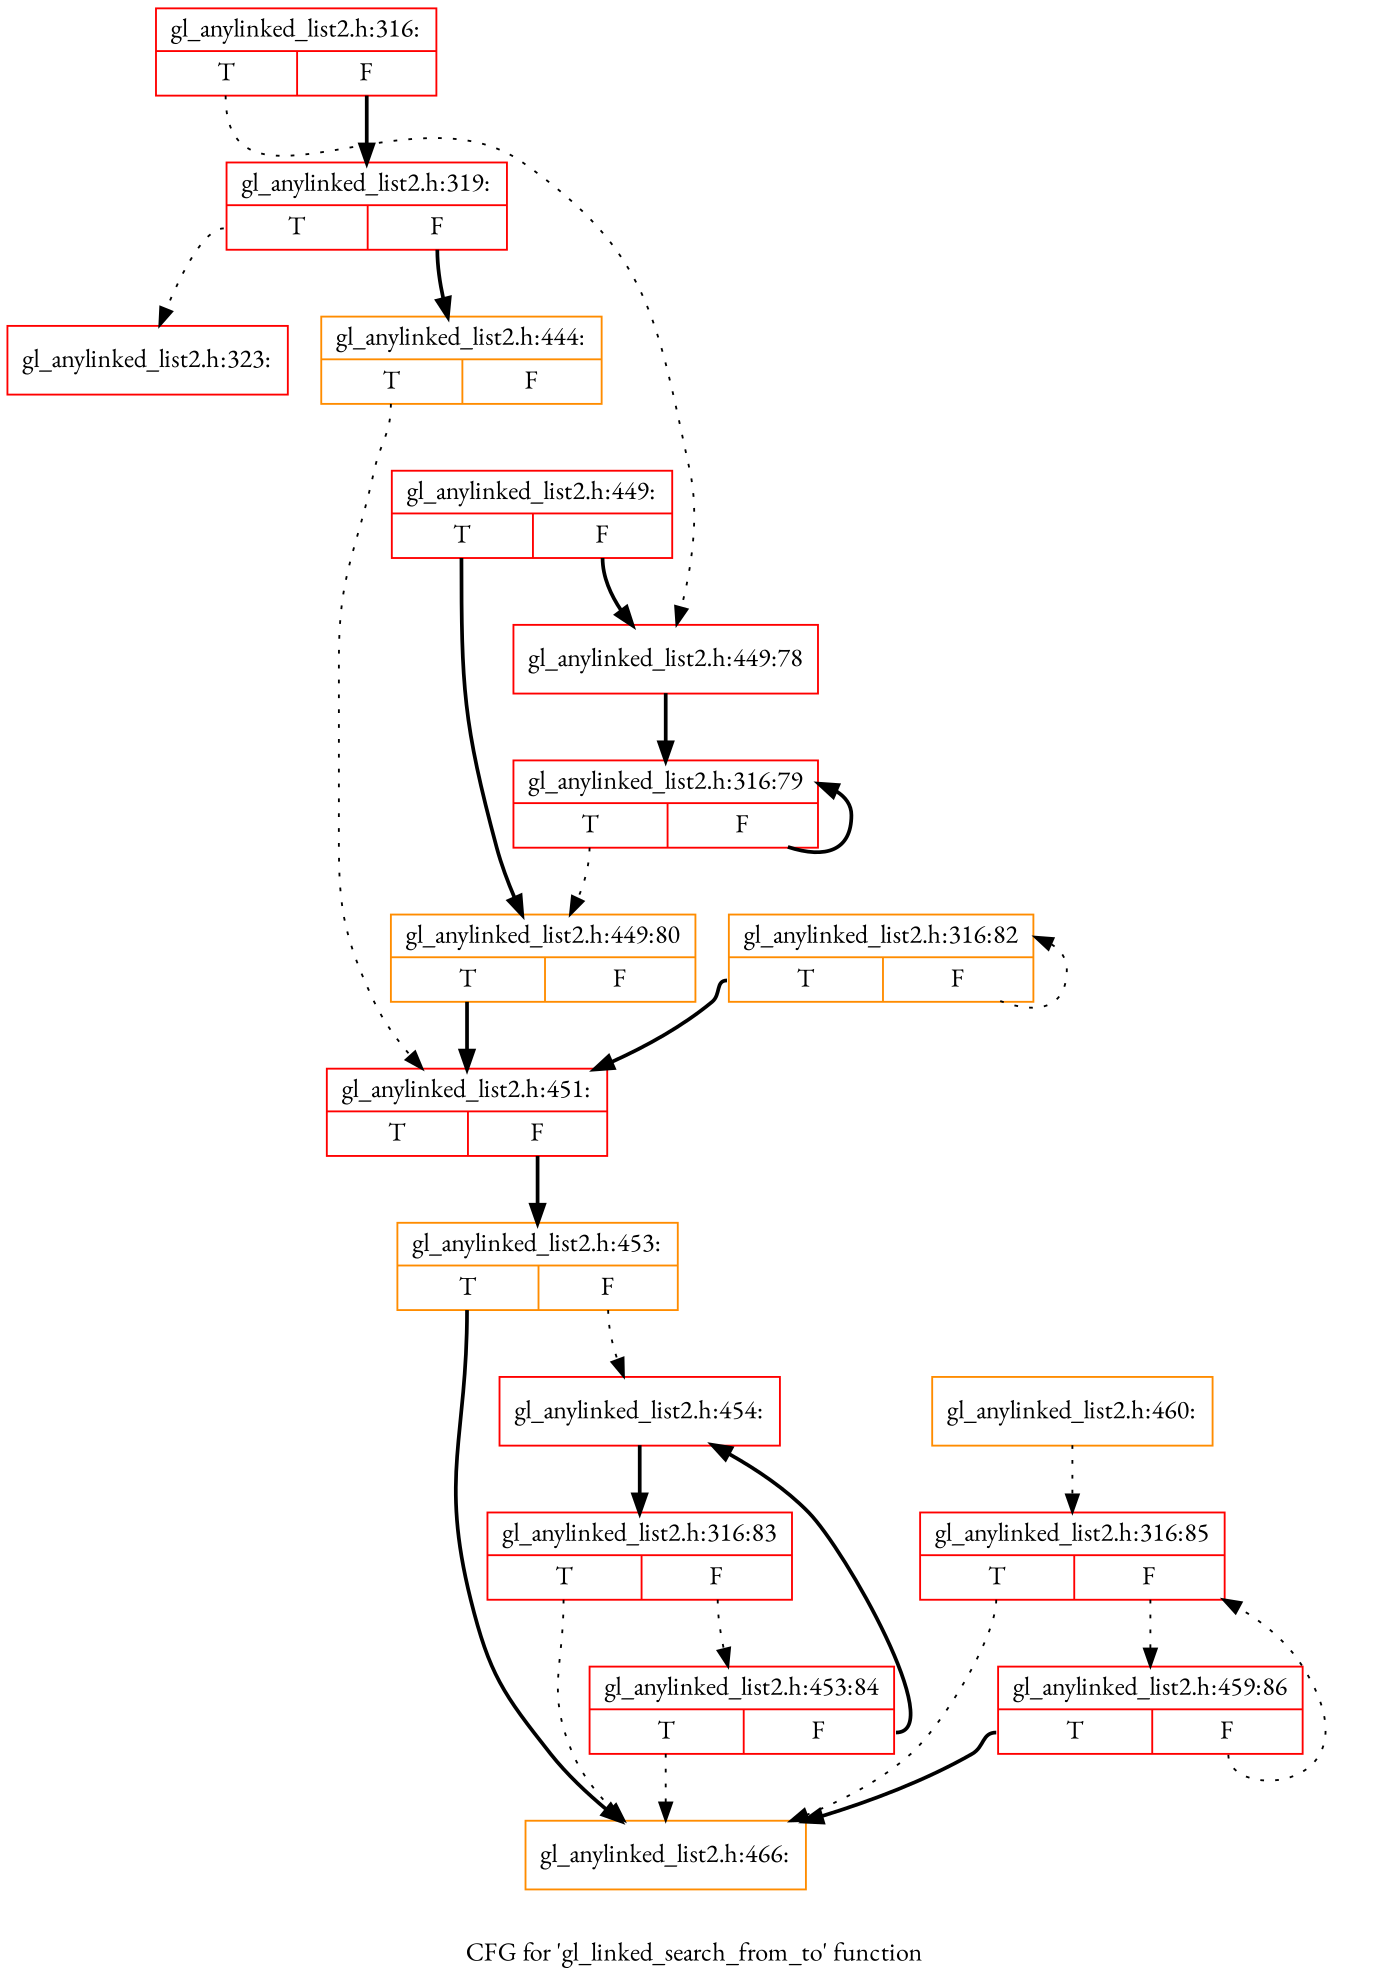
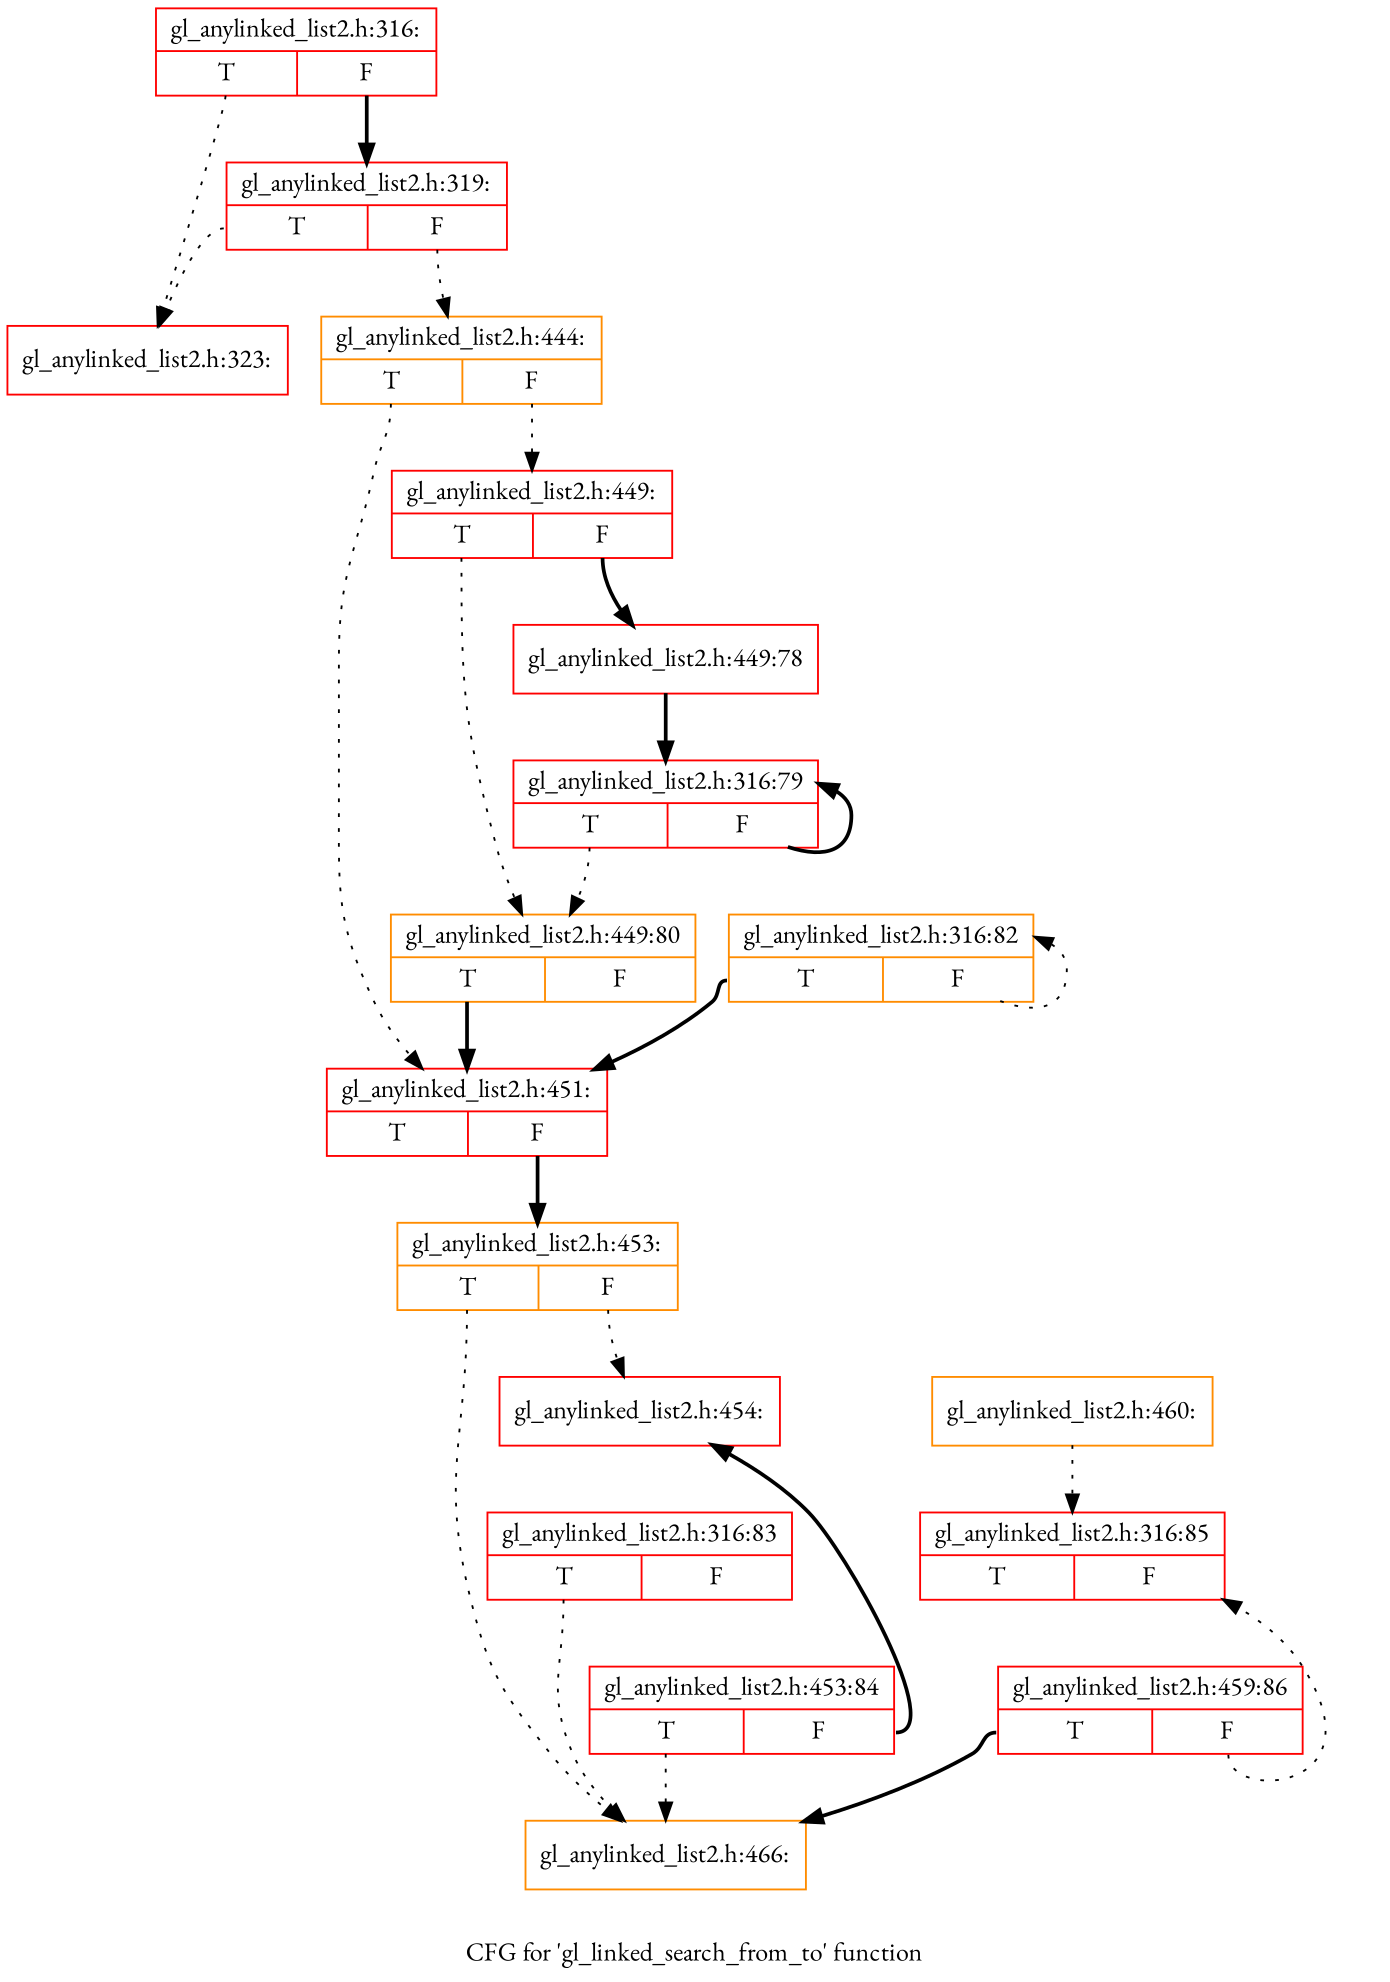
(584, 214) -> (196, 202)
(439, 274) -> (439, 274)
none -> (532, 428)
(470, 731) -> (470, 731)
(640, 1470) -> none
(467, 1582) -> (467, 1582)
(719, 1624) -> none
(1150, 1624) -> none
(930, 1732) -> none
